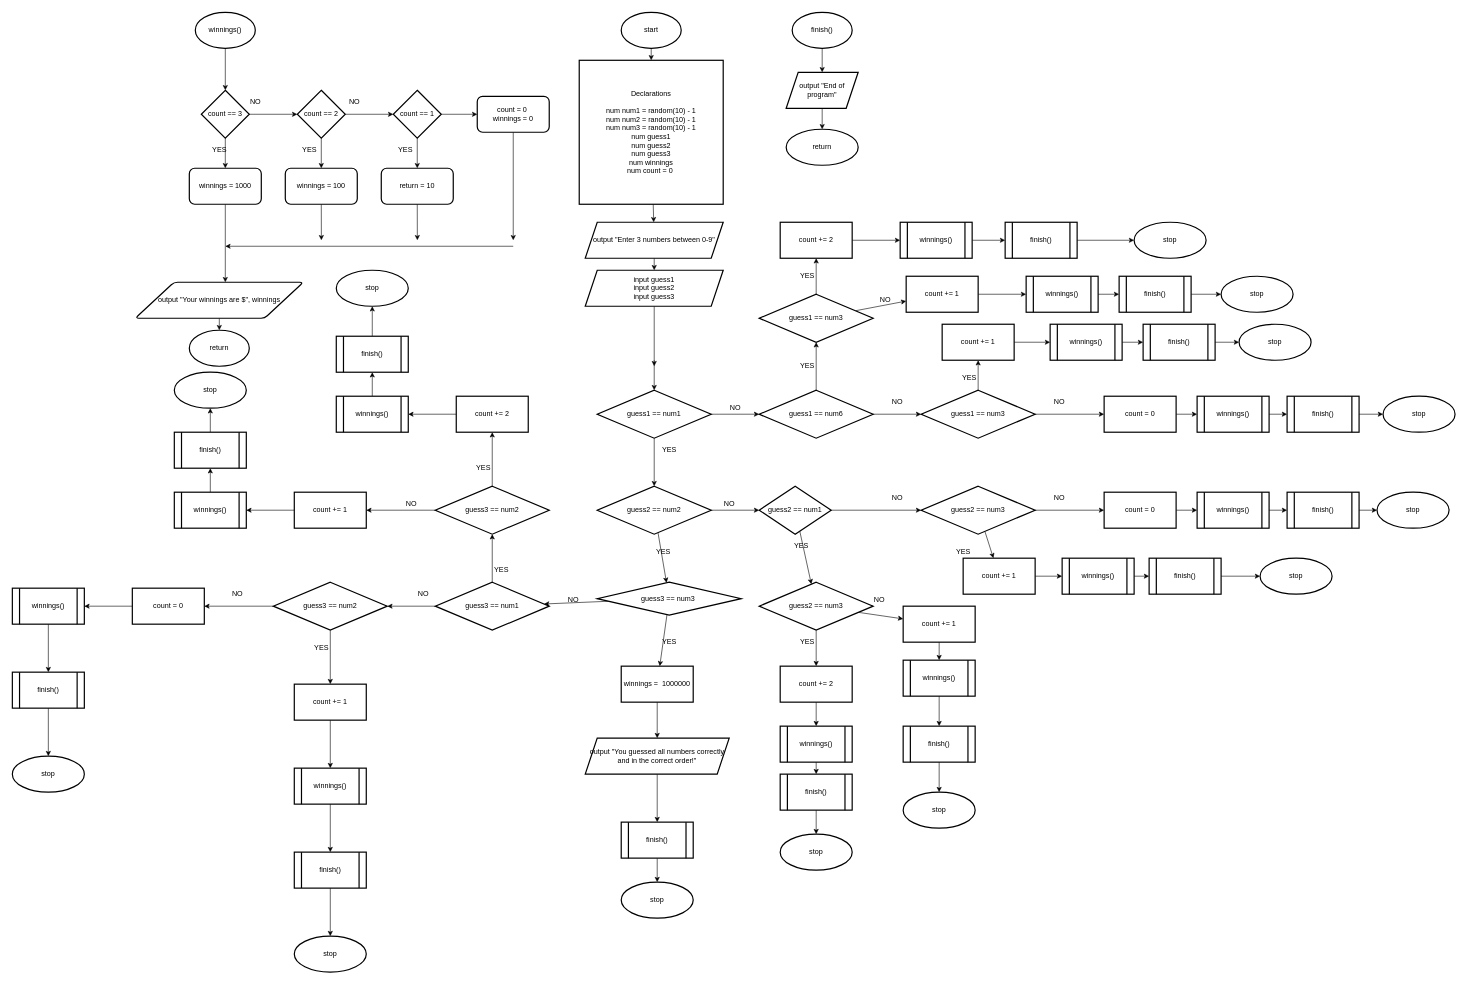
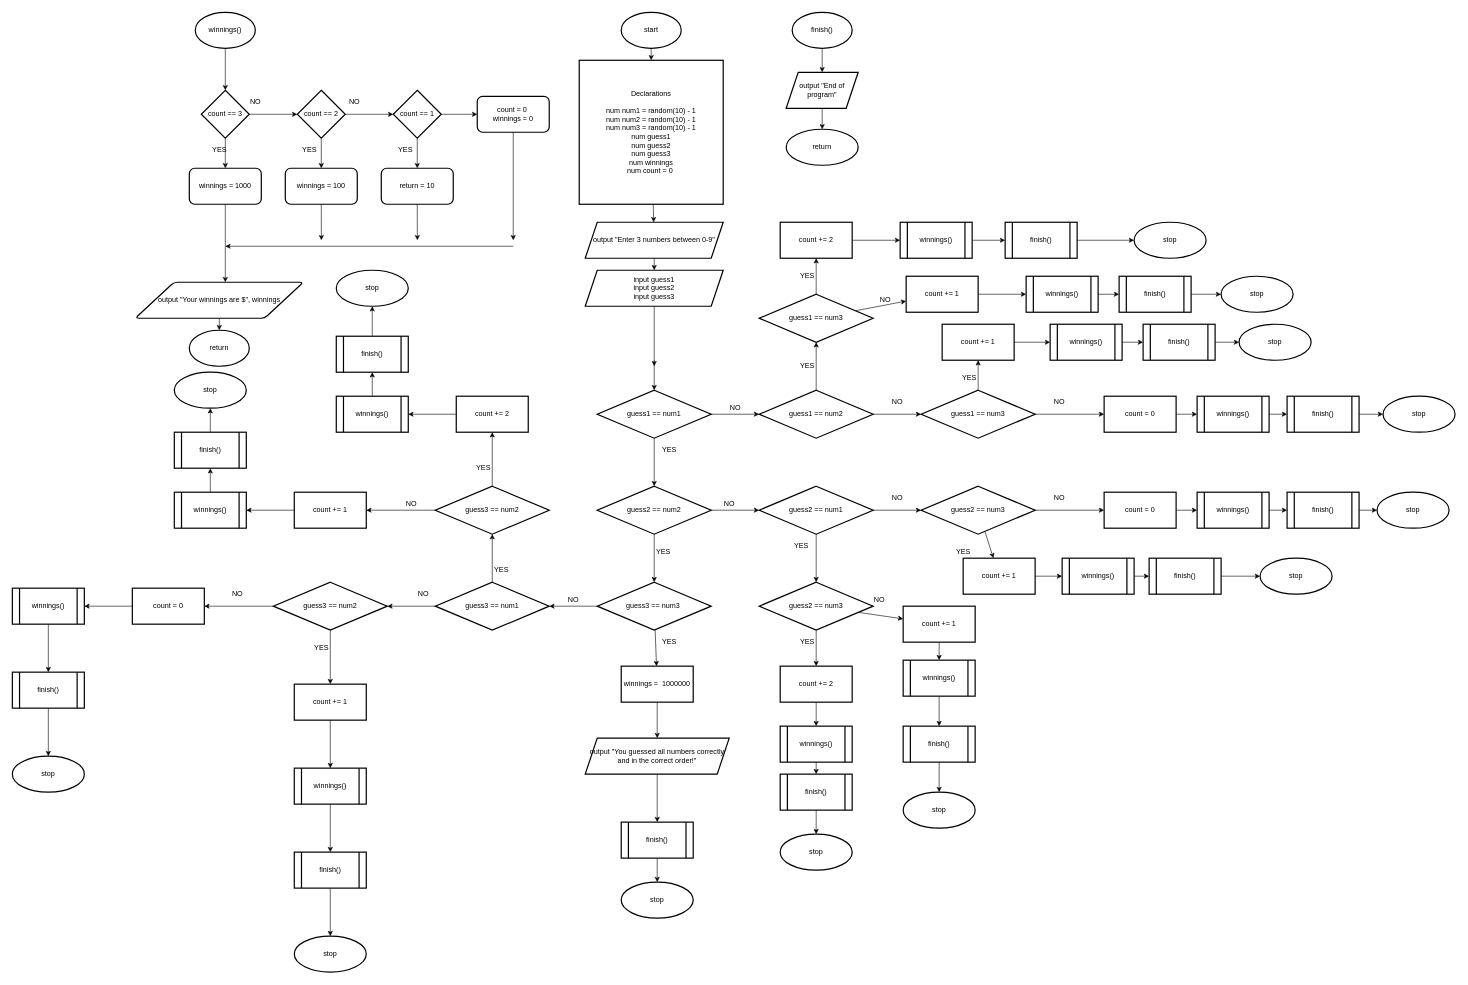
(816, 414) -> (816, 414)
(795, 510) -> (816, 510)
(669, 599) -> (654, 606)
